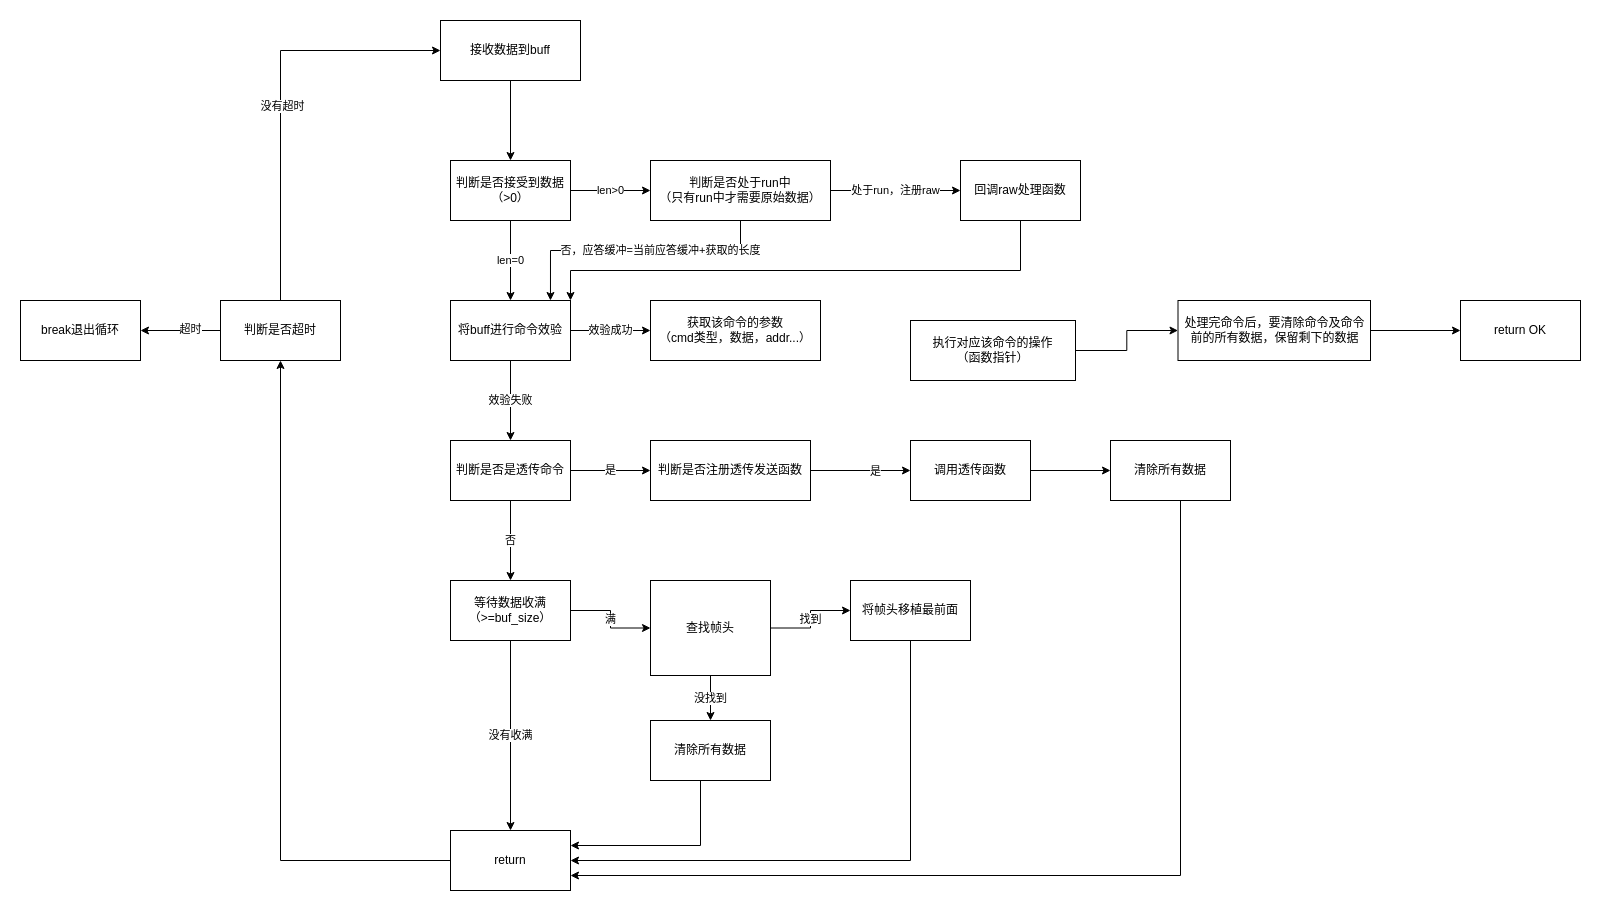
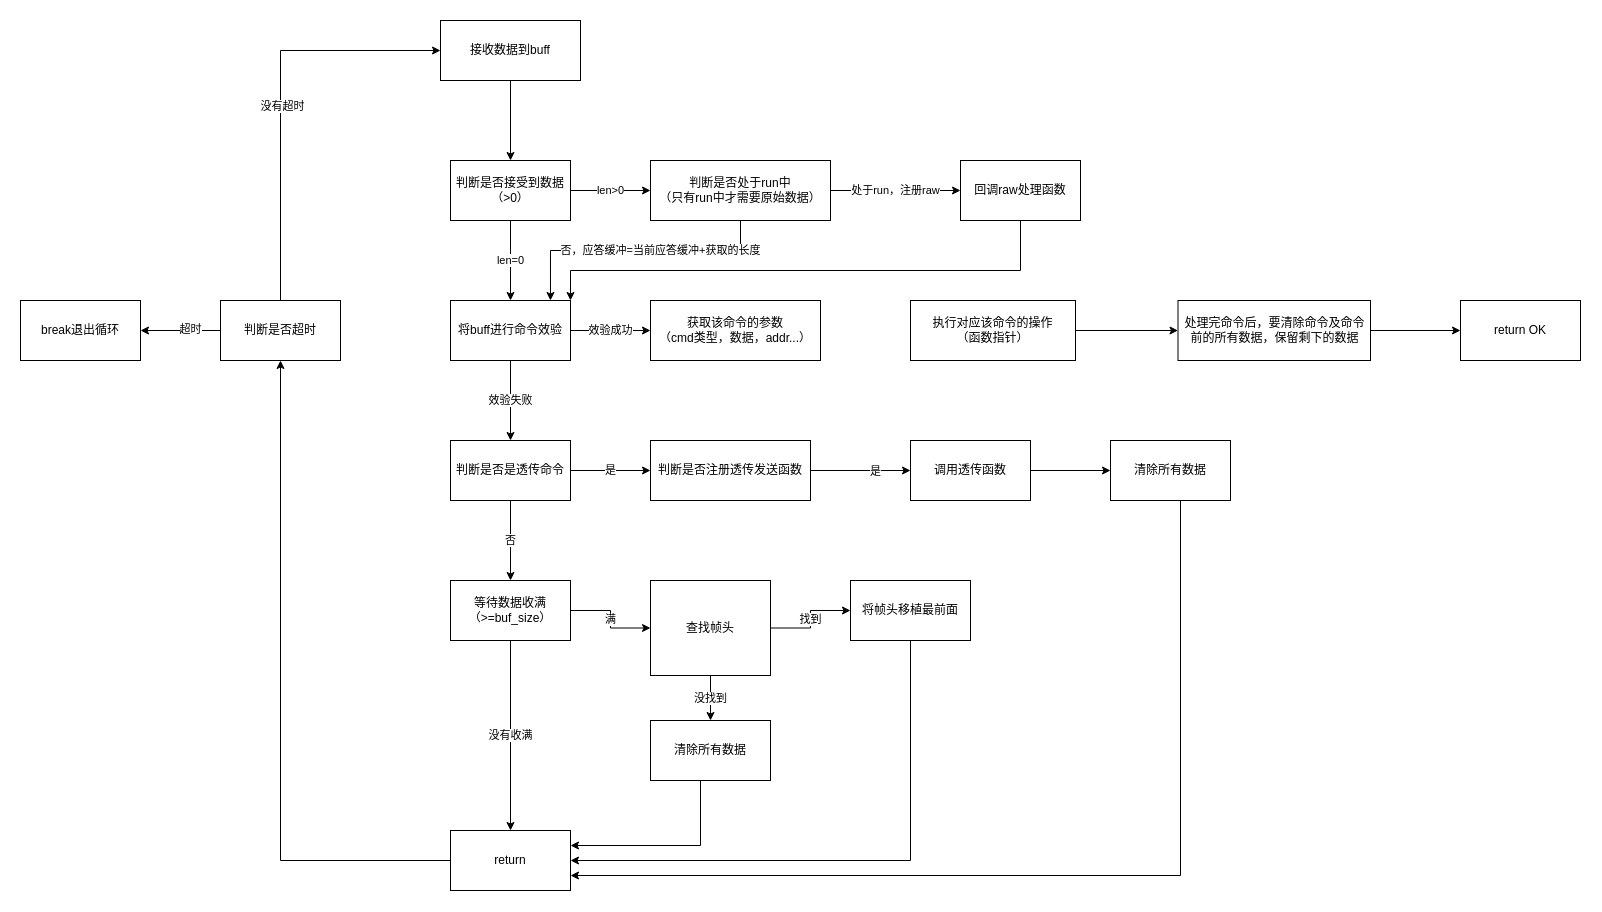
(993, 351) -> (993, 331)
